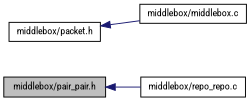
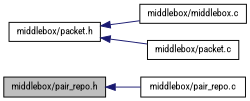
none -> (193, 50)
(55, 87) -> (55, 87)
(193, 87) -> (193, 87)
